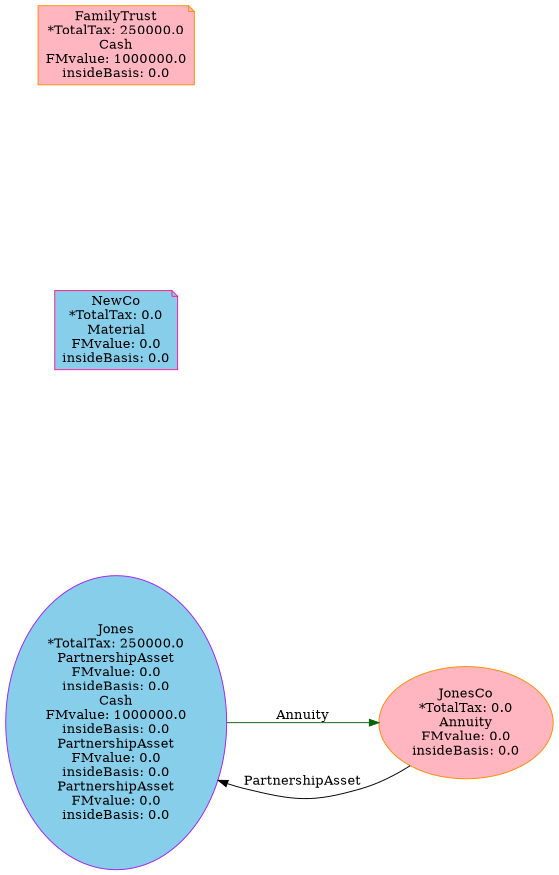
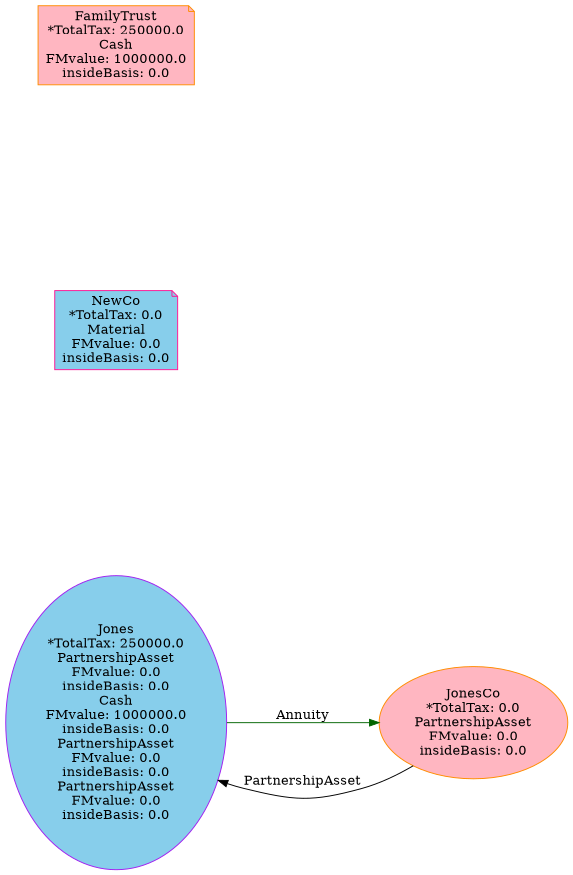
(466, 723) -> (473, 723)
